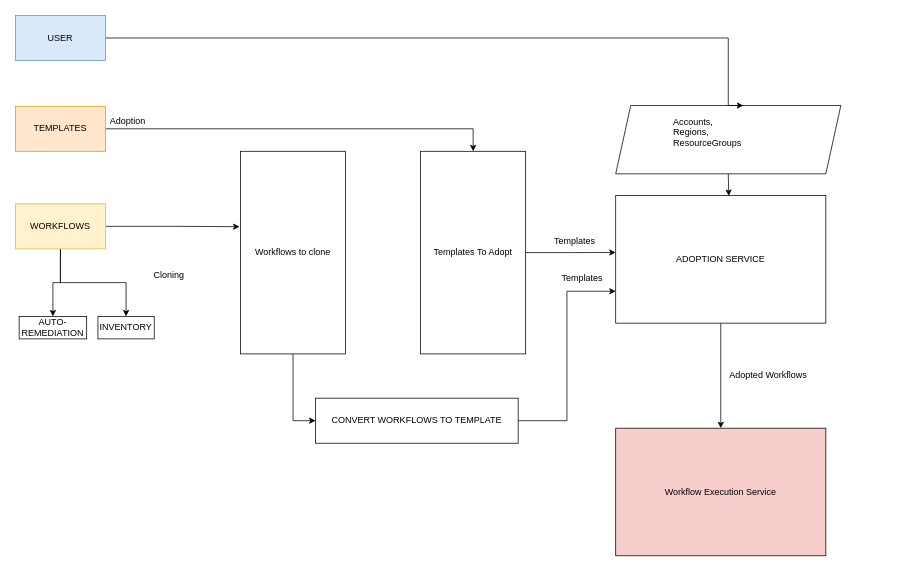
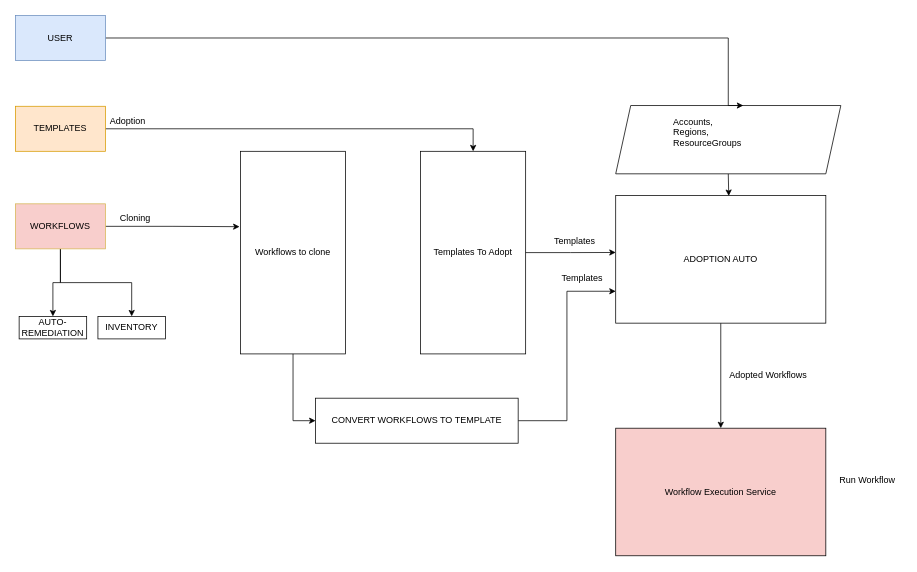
(60, 226) -> (60, 226)
(720, 259) -> (720, 259)
(169, 275) -> (135, 219)
(126, 327) -> (132, 327)
none -> (867, 480)
